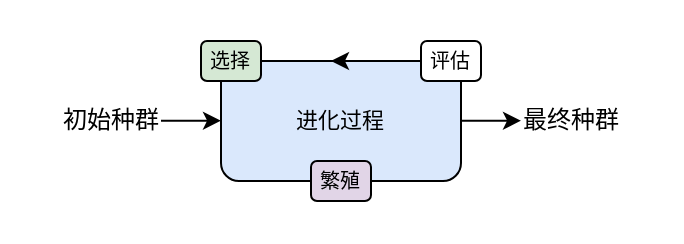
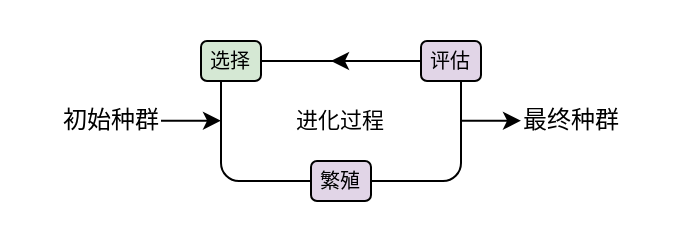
(451, 61) -> (451, 61)
(341, 121) -> (341, 121)
